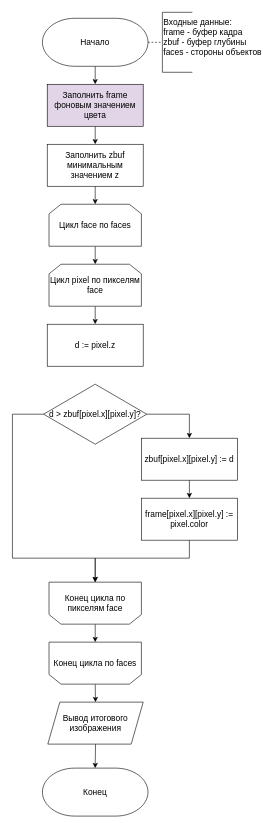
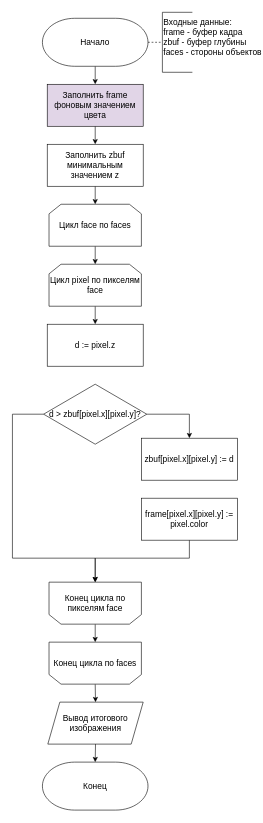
(189, 487) -> none
(95, 792) -> (95, 786)
